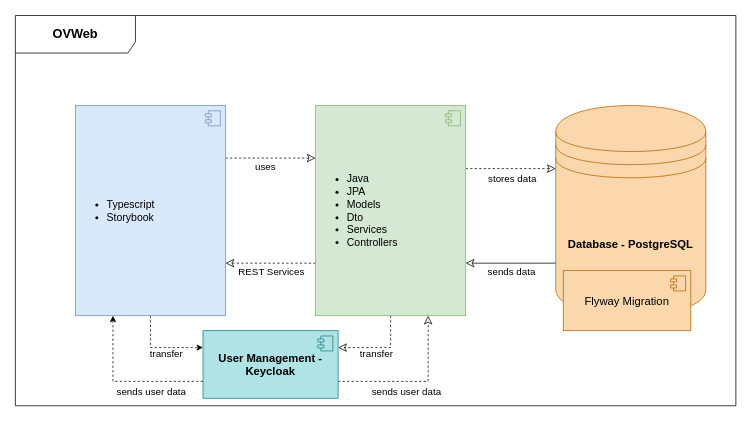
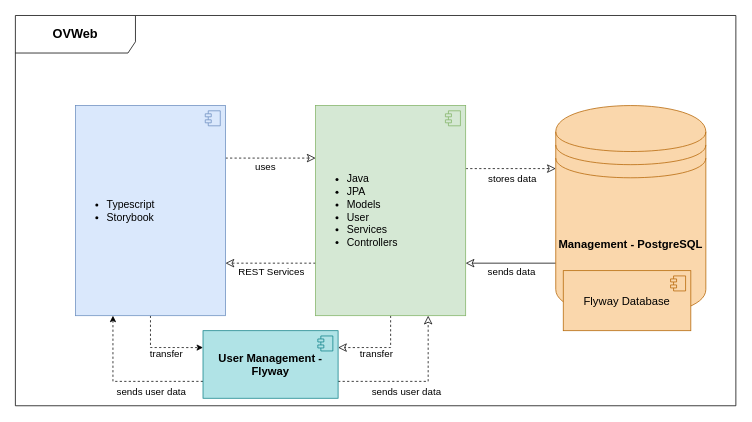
(342, 210) -> (342, 210)
(630, 243) -> (630, 243)
(627, 300) -> (627, 300)
(270, 364) -> (270, 364)
